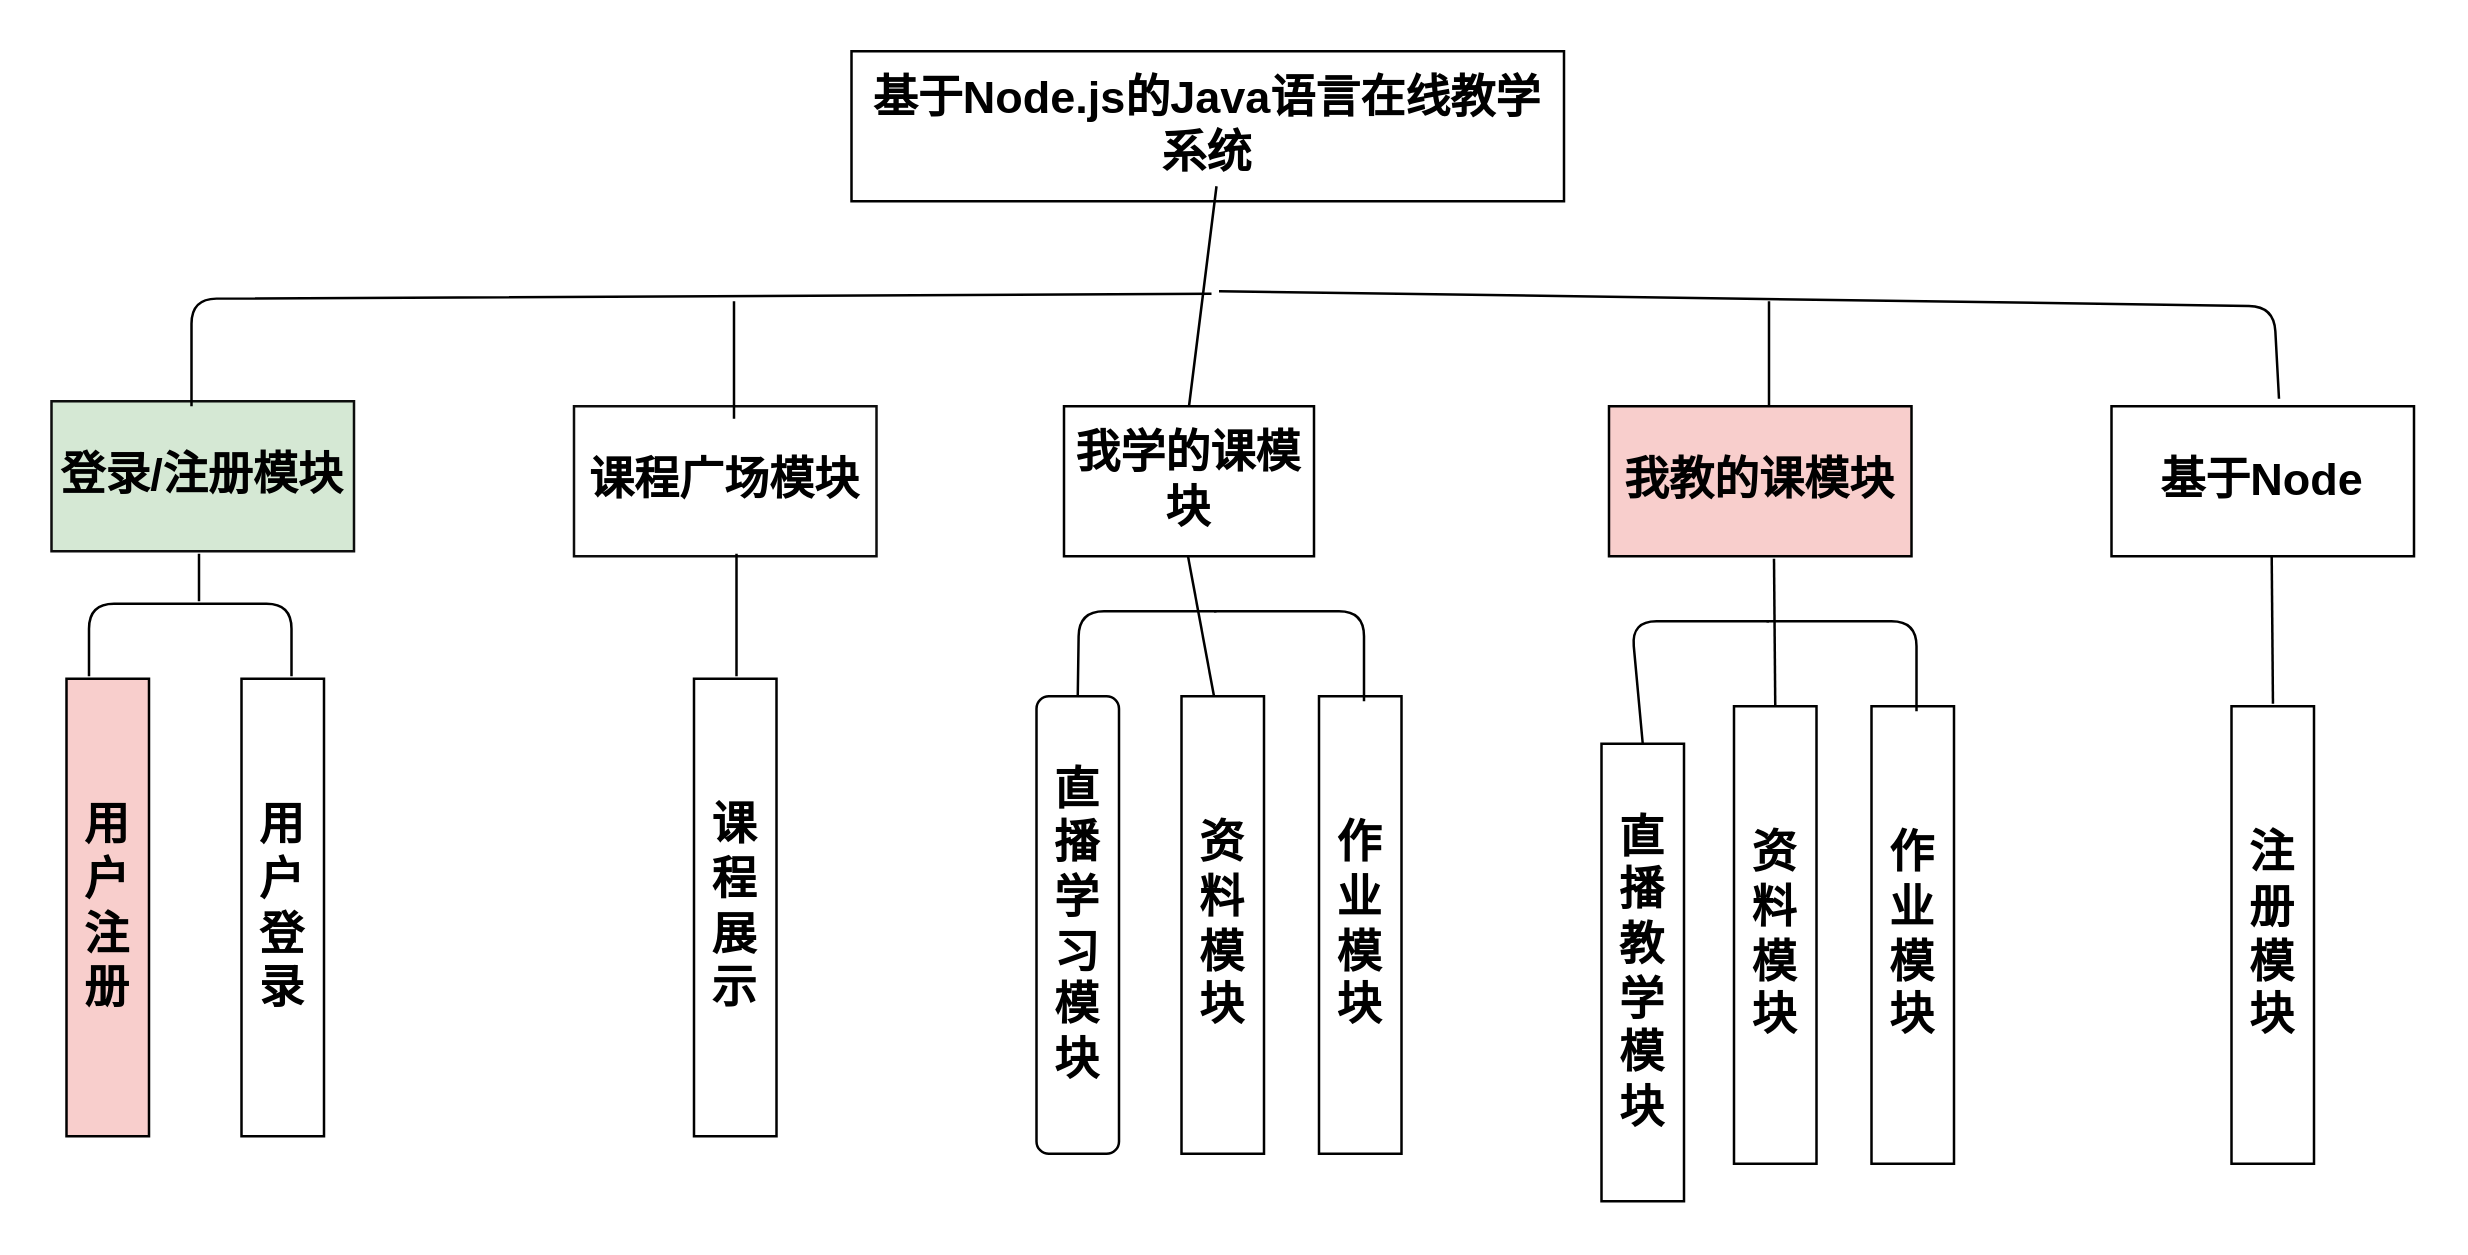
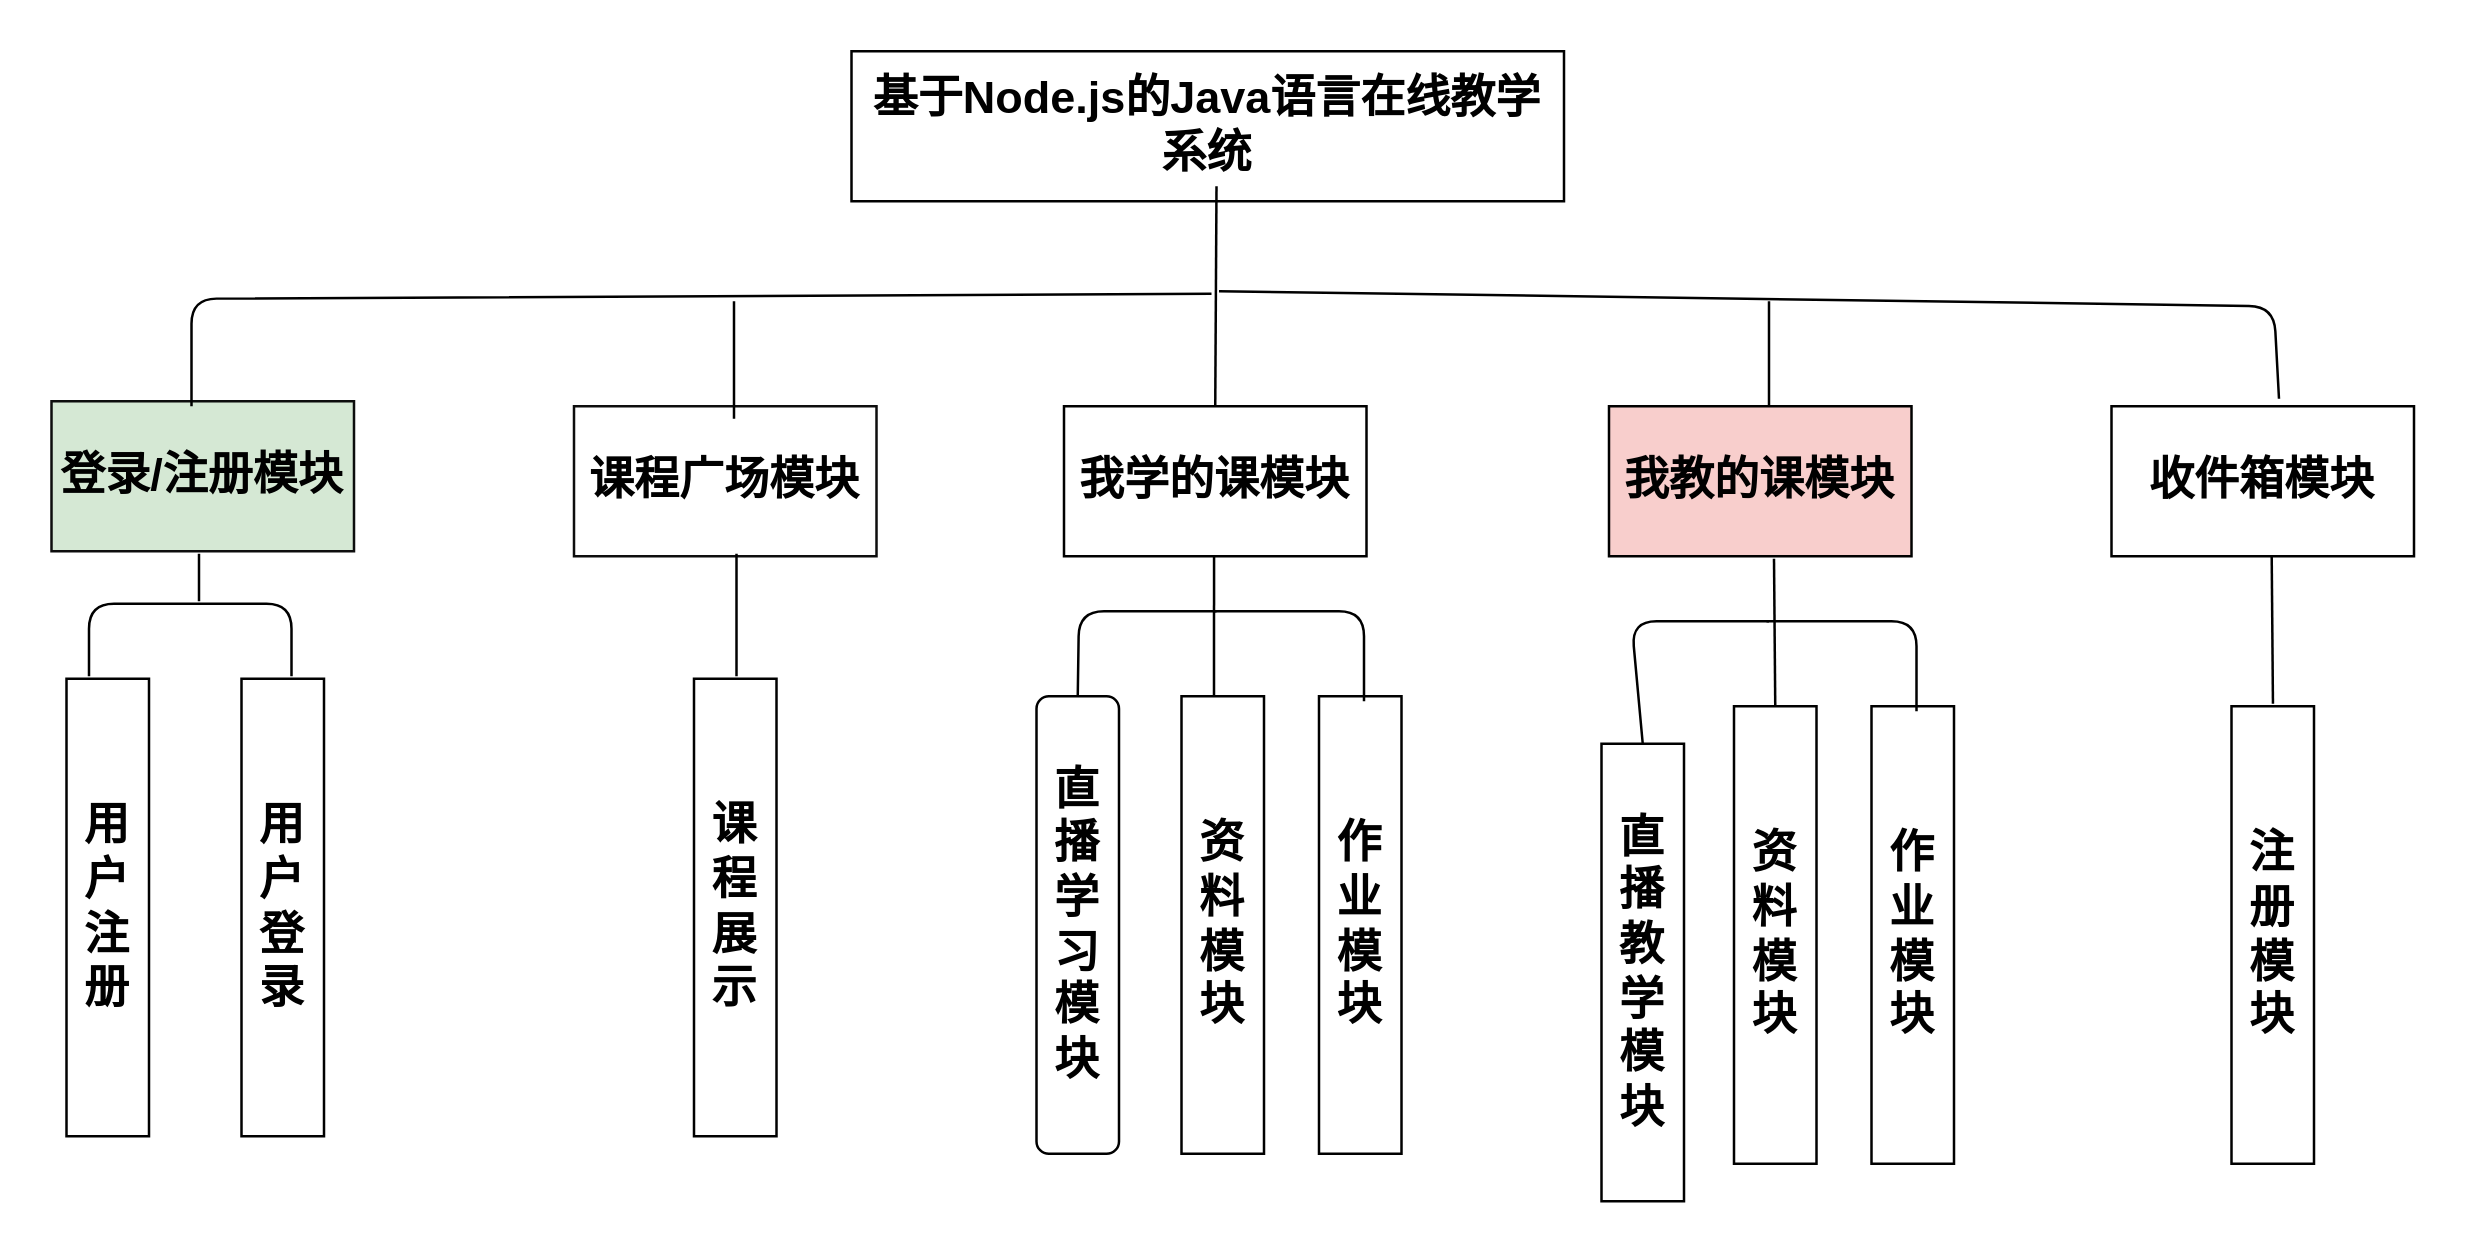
(1189, 481) -> (1215, 481)
(2263, 481) -> (2263, 481)
(108, 908) -> (108, 908)
